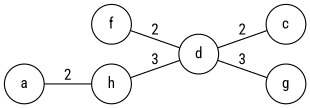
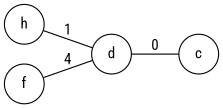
(155, 30) -> (68, 60)
(242, 30) -> (155, 46)
(155, 60) -> (68, 30)
(24, 84) -> none
(286, 84) -> none
